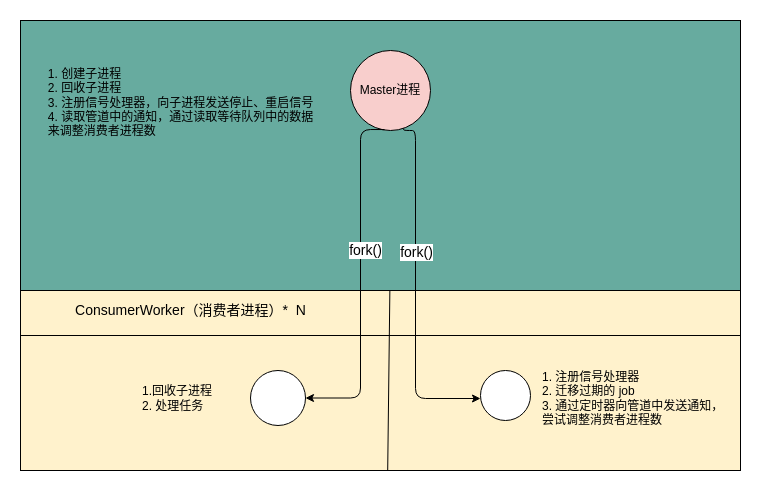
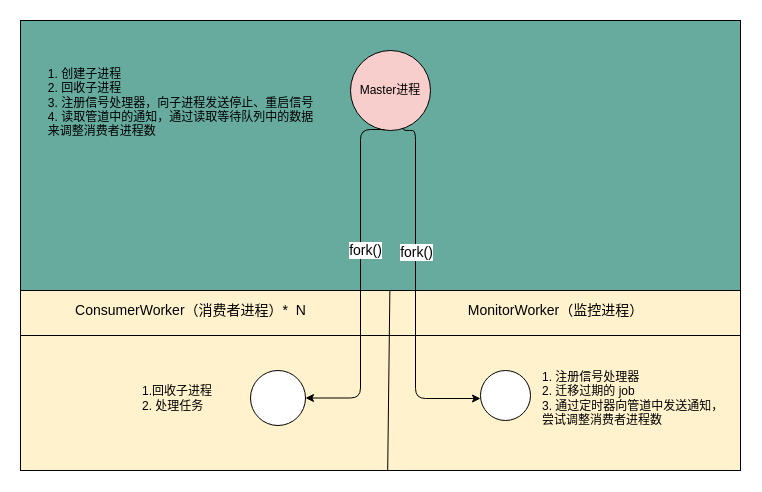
none -> (556, 311)
